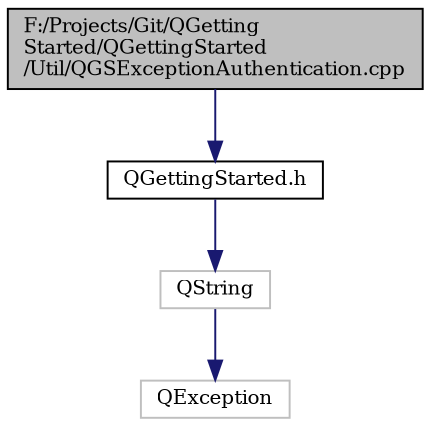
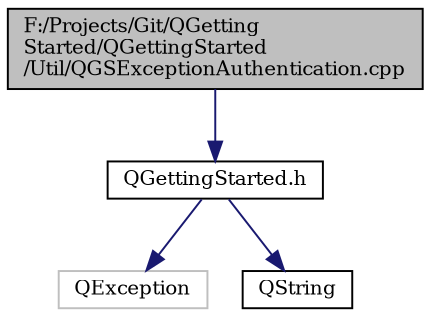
(215, 290) -> (297, 290)
(215, 335) -> (180, 227)
